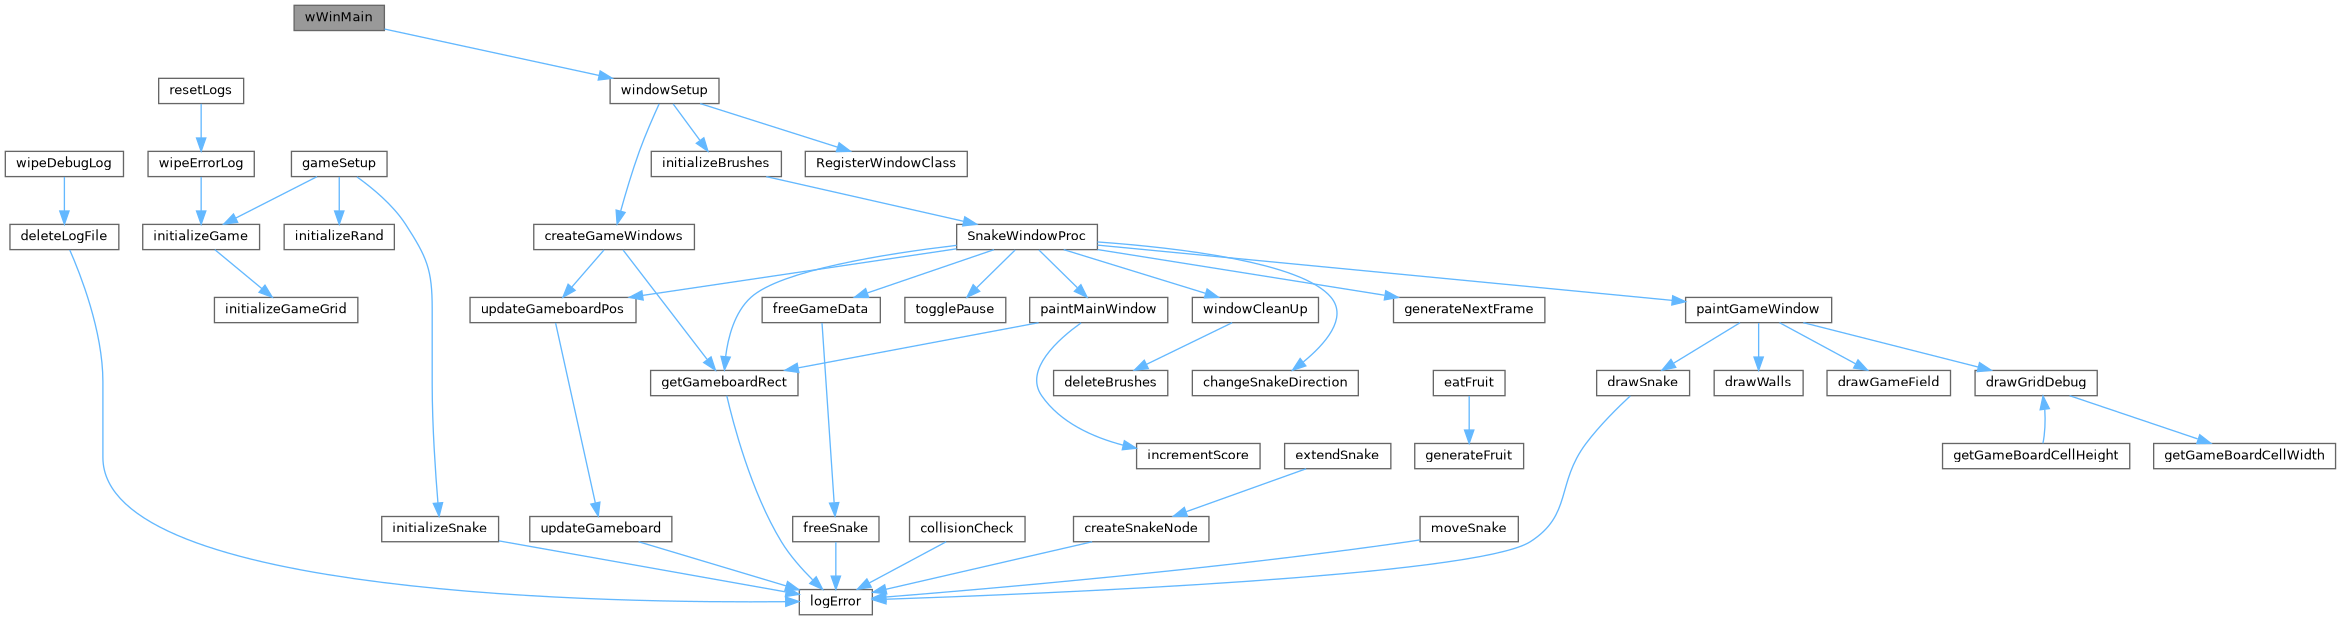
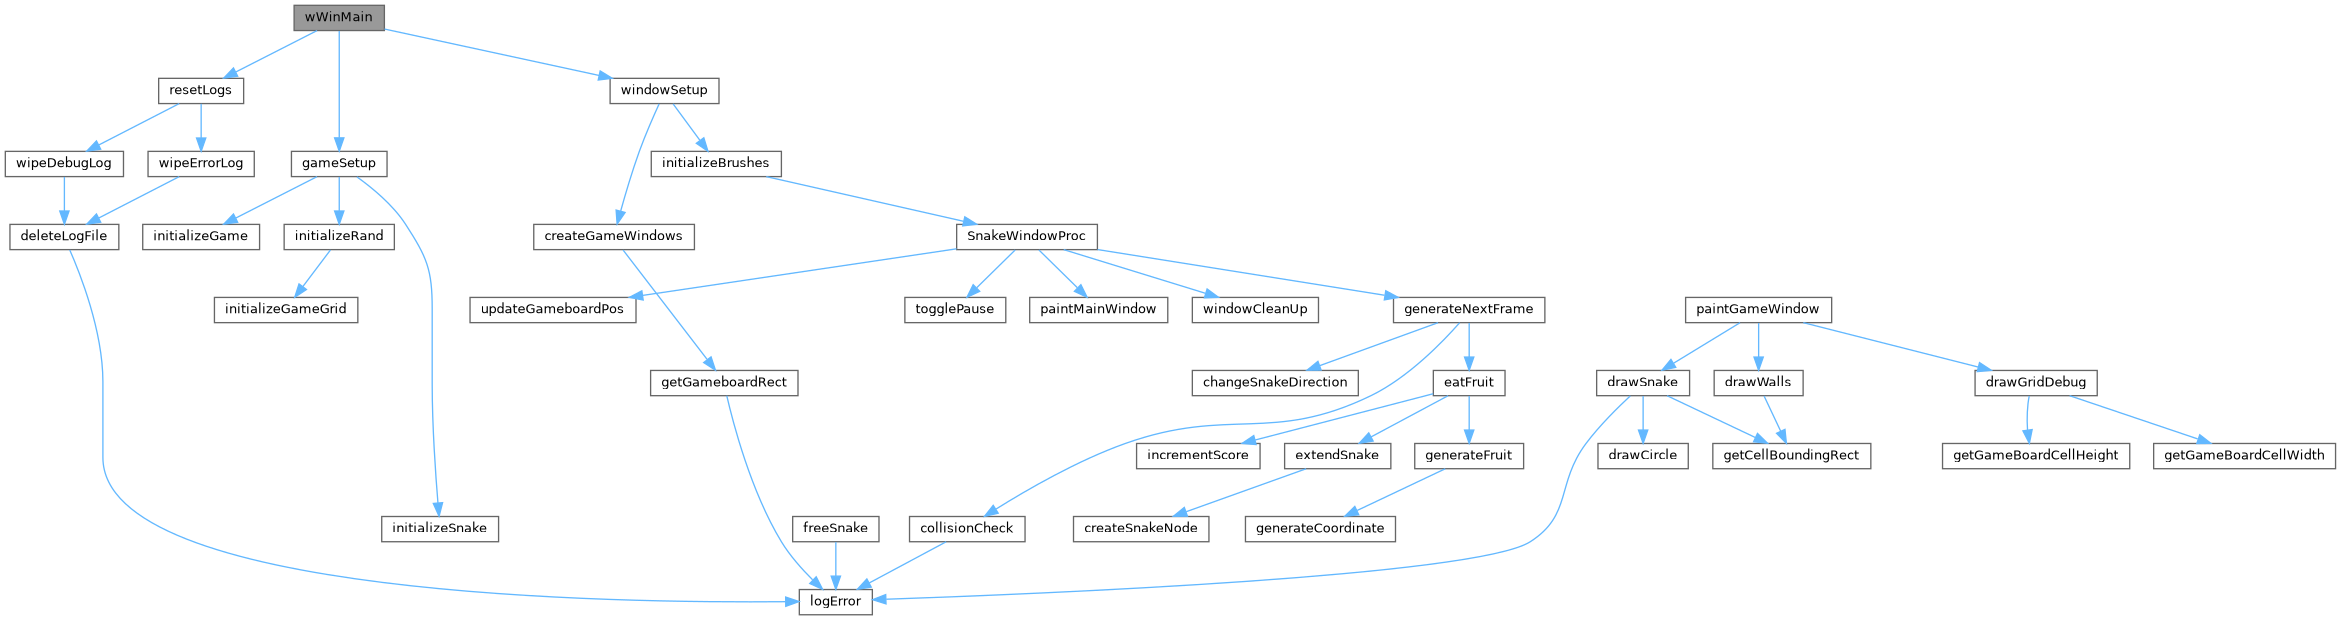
none -> (276, 51)
none -> (339, 84)
none -> (139, 124)
(886, 164) -> none
(201, 194) -> (139, 197)
(588, 268) -> none
(238, 269) -> (317, 268)
(1385, 273) -> none
(773, 285) -> none
(1329, 296) -> (1379, 344)
(821, 310) -> none
none -> (1469, 340)
(918, 345) -> none
(1111, 383) -> none
(1889, 383) -> none
(1044, 398) -> (1344, 417)
none -> (1410, 416)
none -> (1234, 424)
(2045, 426) -> (2027, 413)
none -> (1643, 456)
none -> (1792, 456)
(601, 529) -> none
none -> (1320, 529)
(1469, 529) -> none
(642, 566) -> none
(989, 566) -> none
